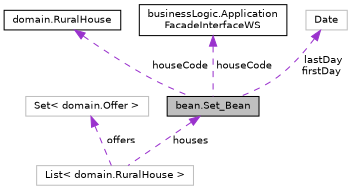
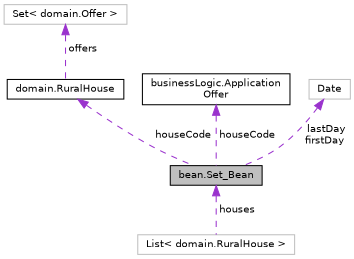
(213, 20) -> (216, 89)
(103, 146) -> (66, 57)
